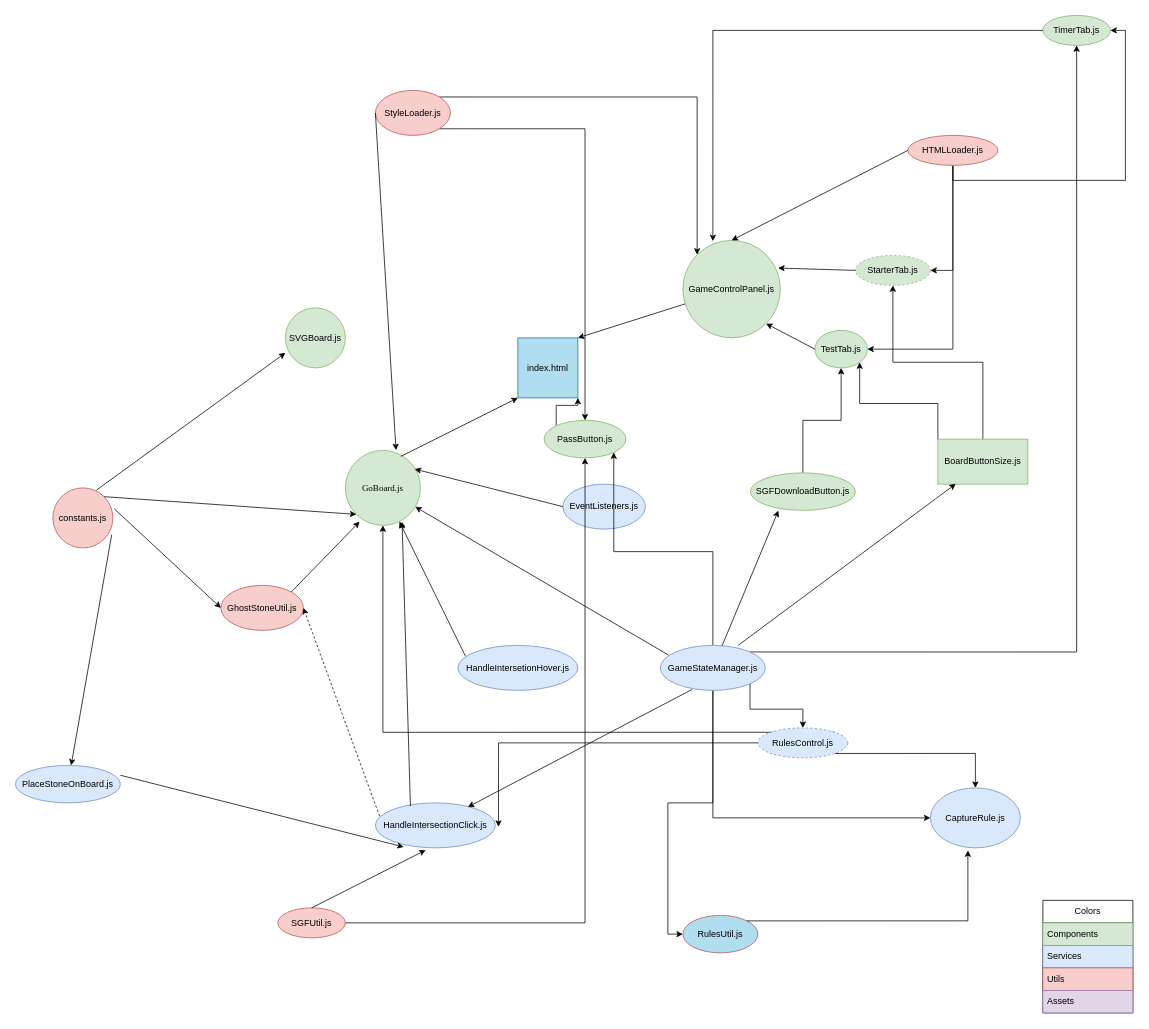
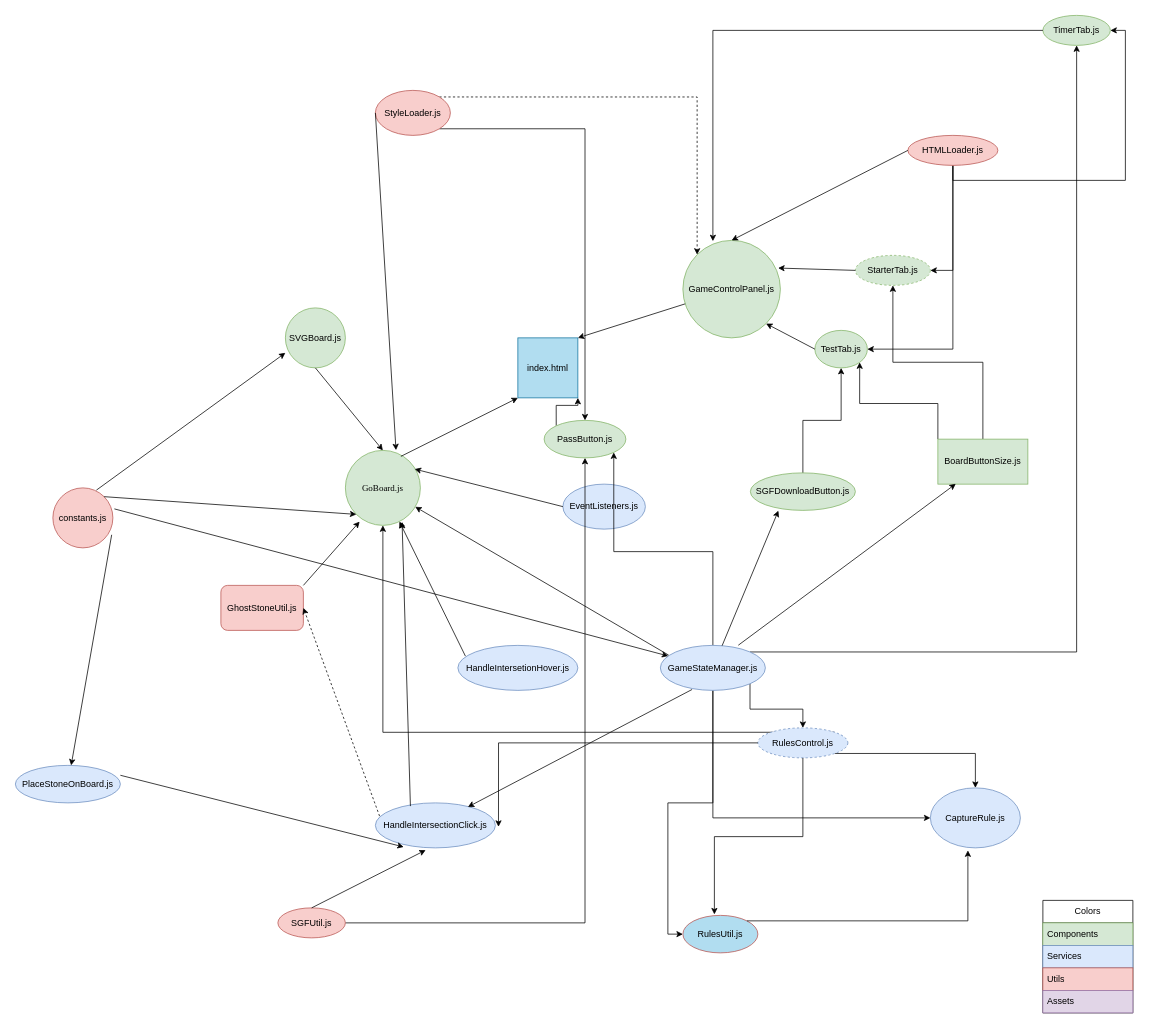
(645, 97) -> (645, 97)
none -> (347, 407)
(166, 557) -> (493, 610)
(262, 608) -> (262, 608)
none -> (724, 837)
